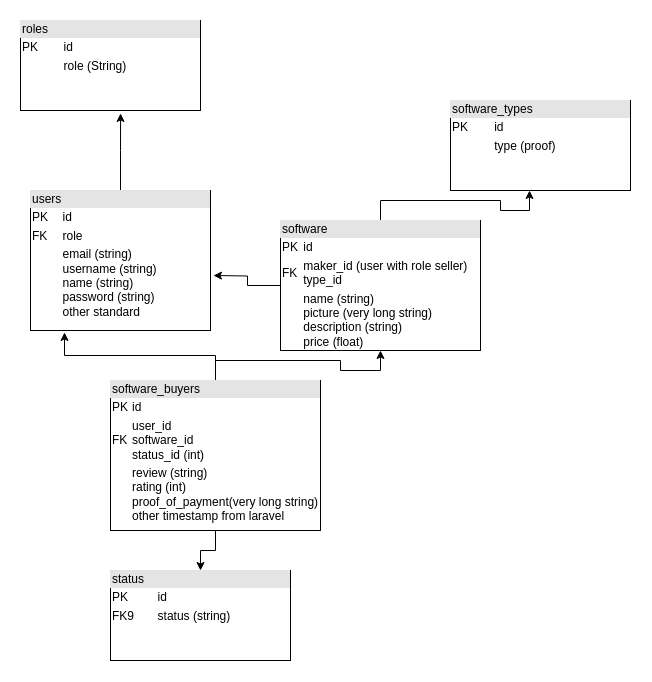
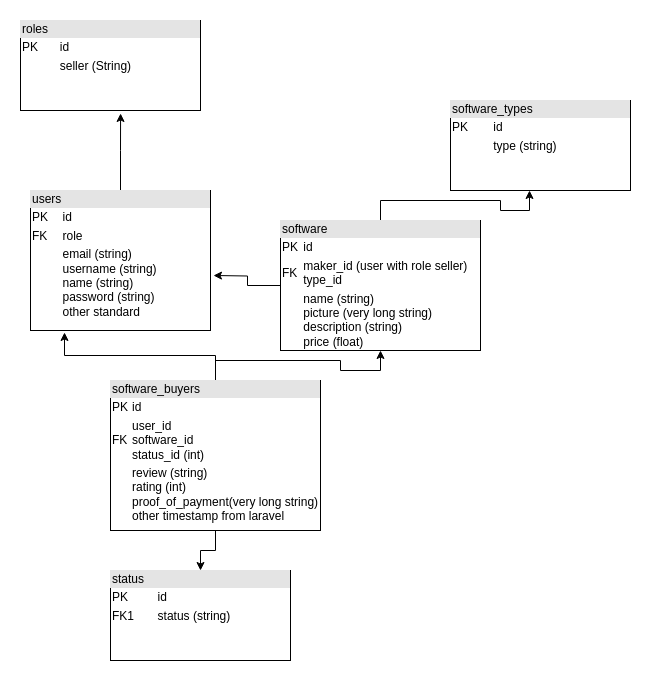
(60, 42) -> (65, 42)
(498, 122) -> (498, 122)
(168, 592) -> (168, 592)
